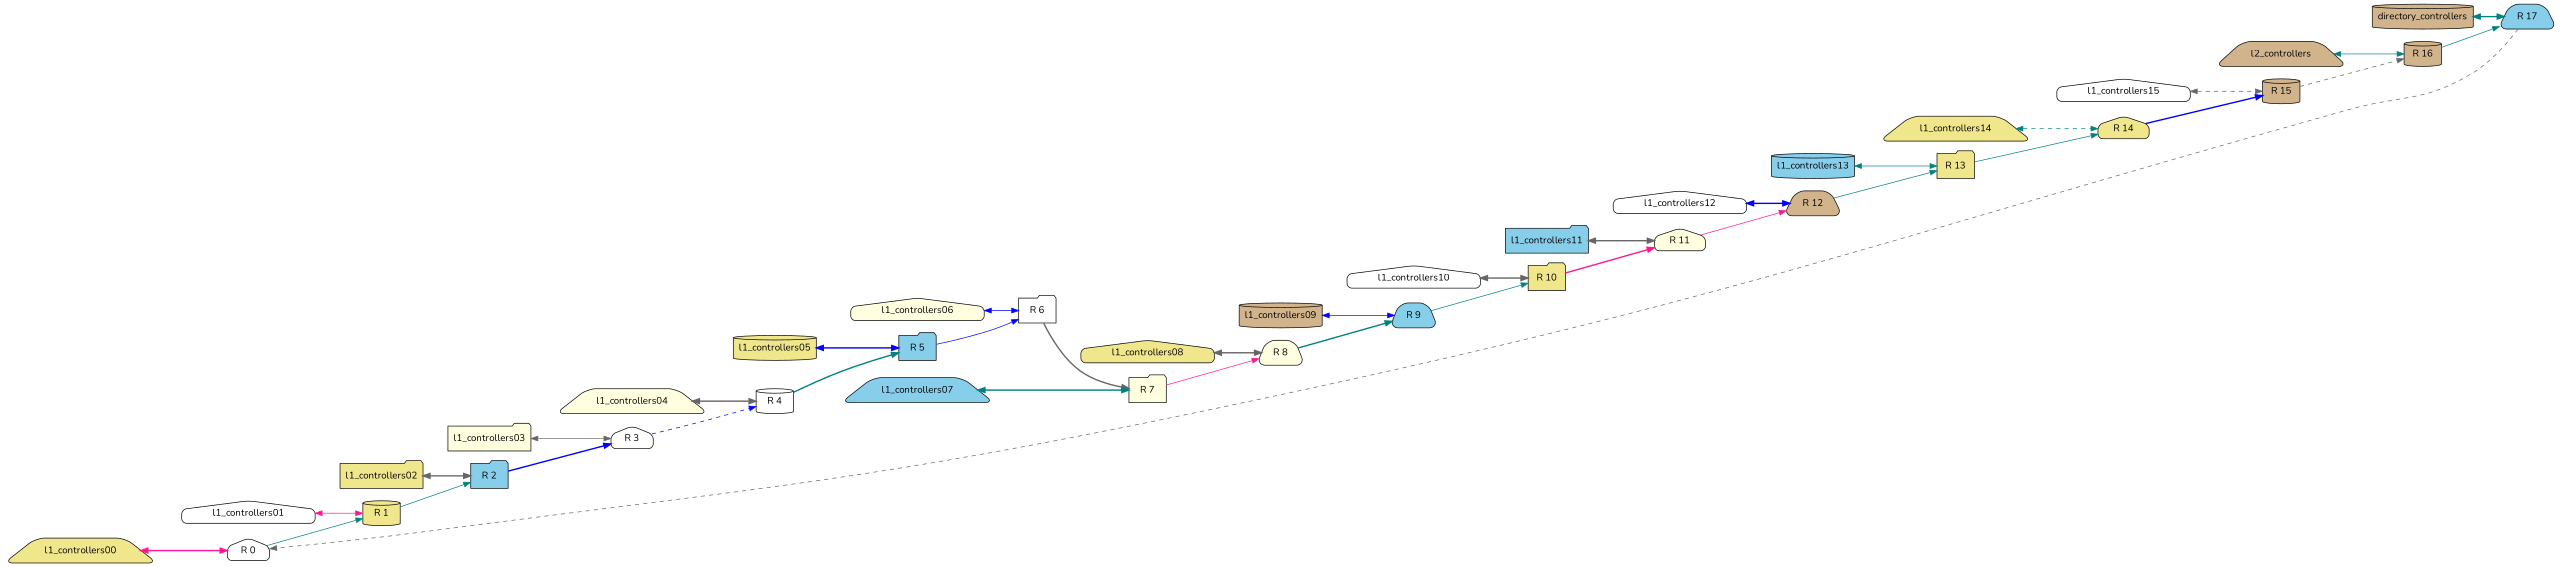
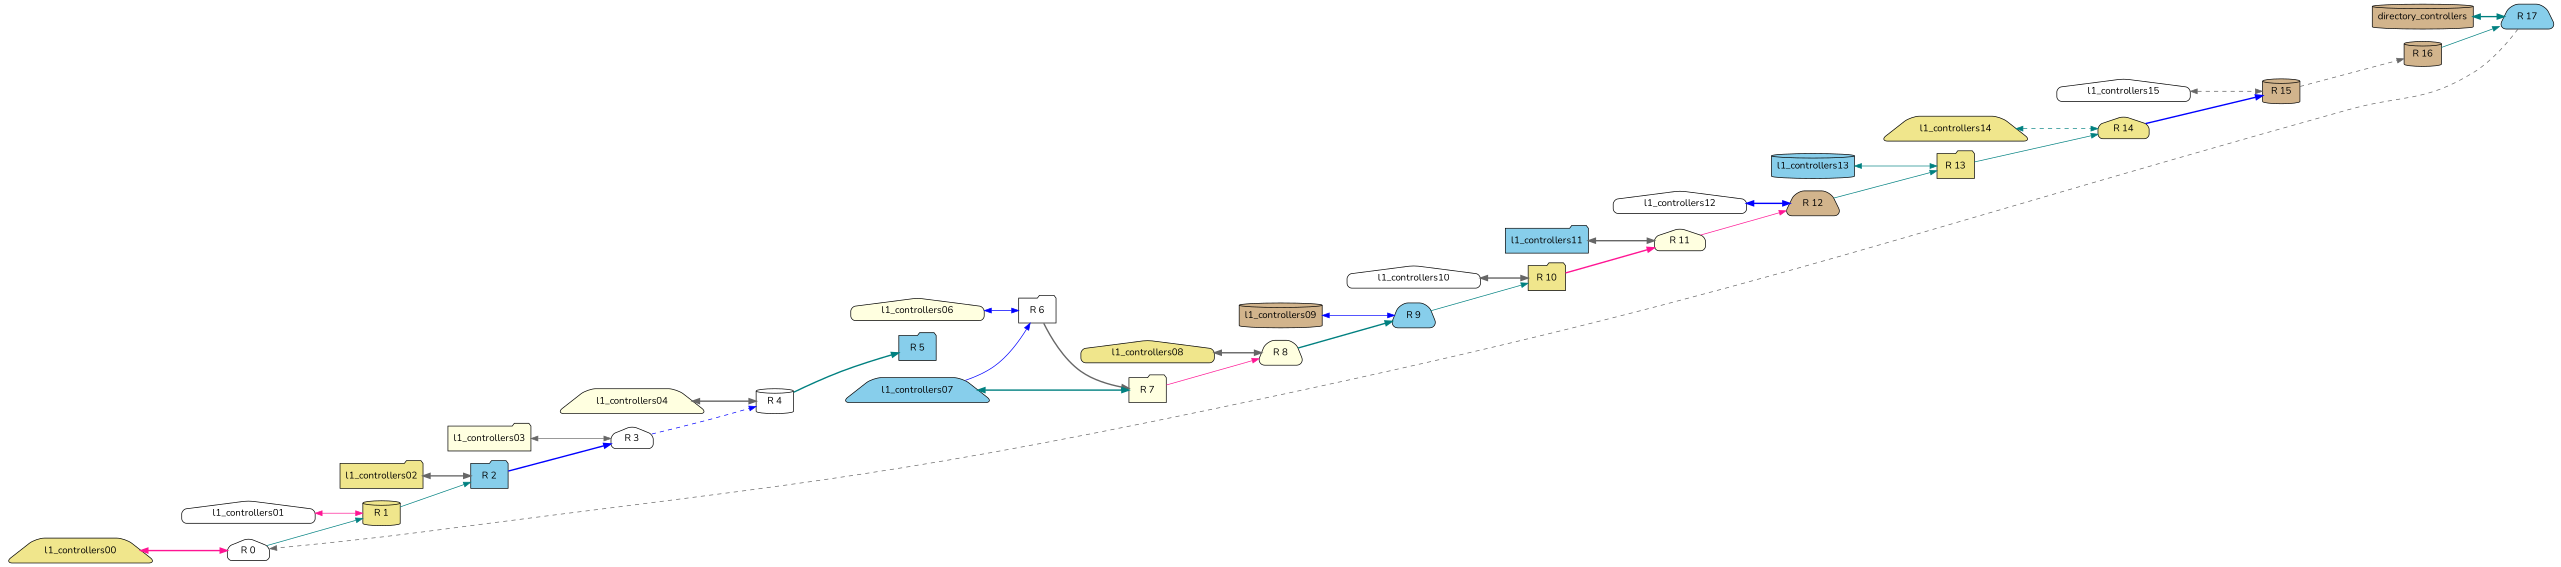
(2281, 54) -> none
(975, 335) -> (1001, 361)
(775, 348) -> none
